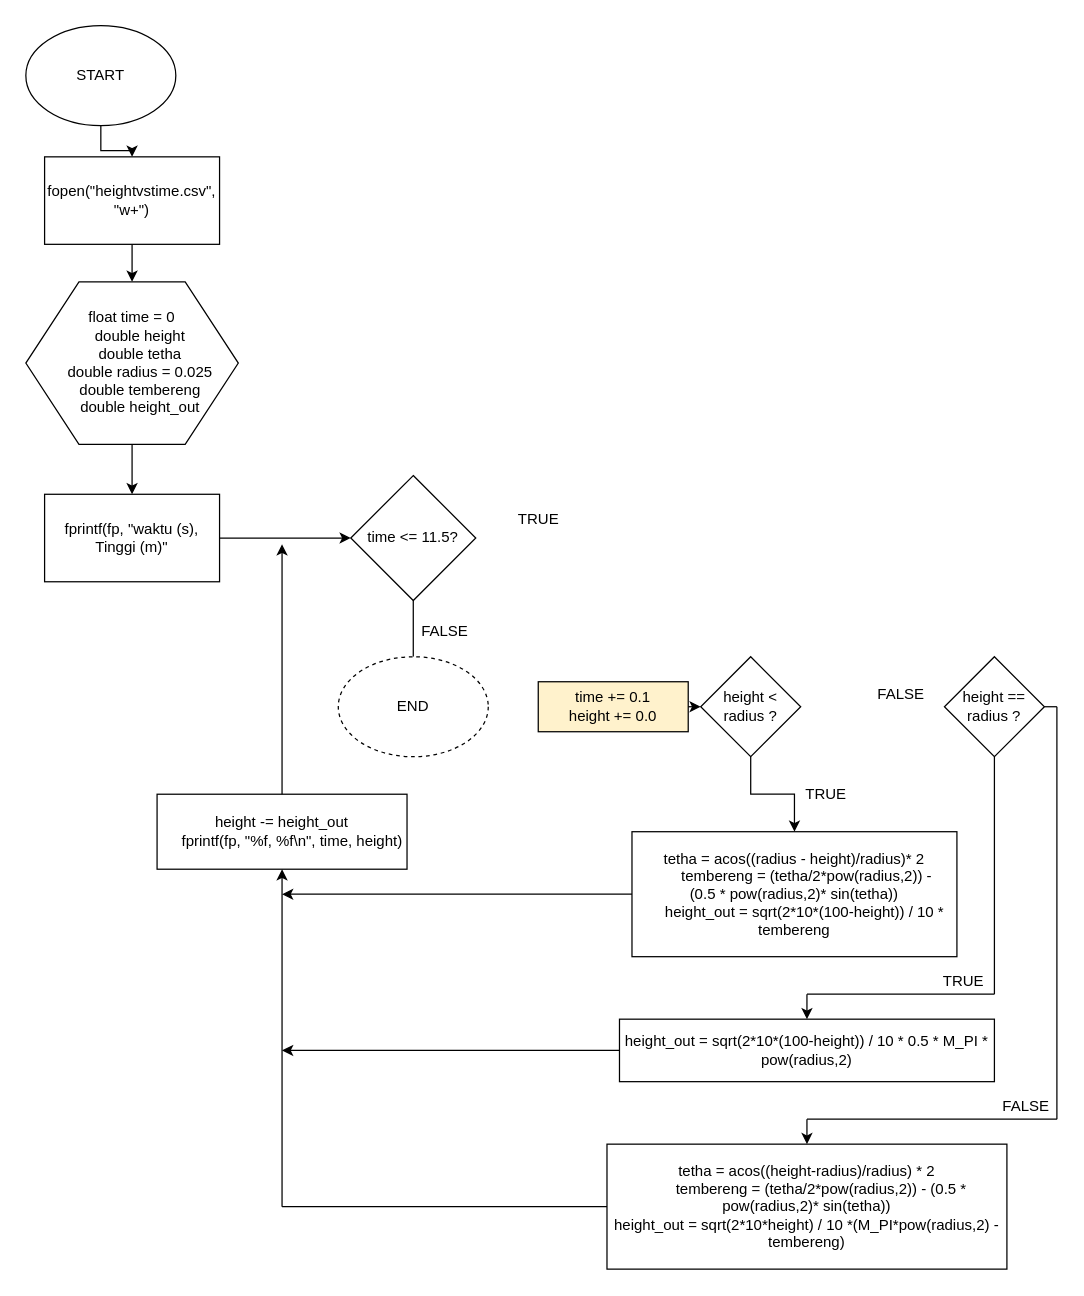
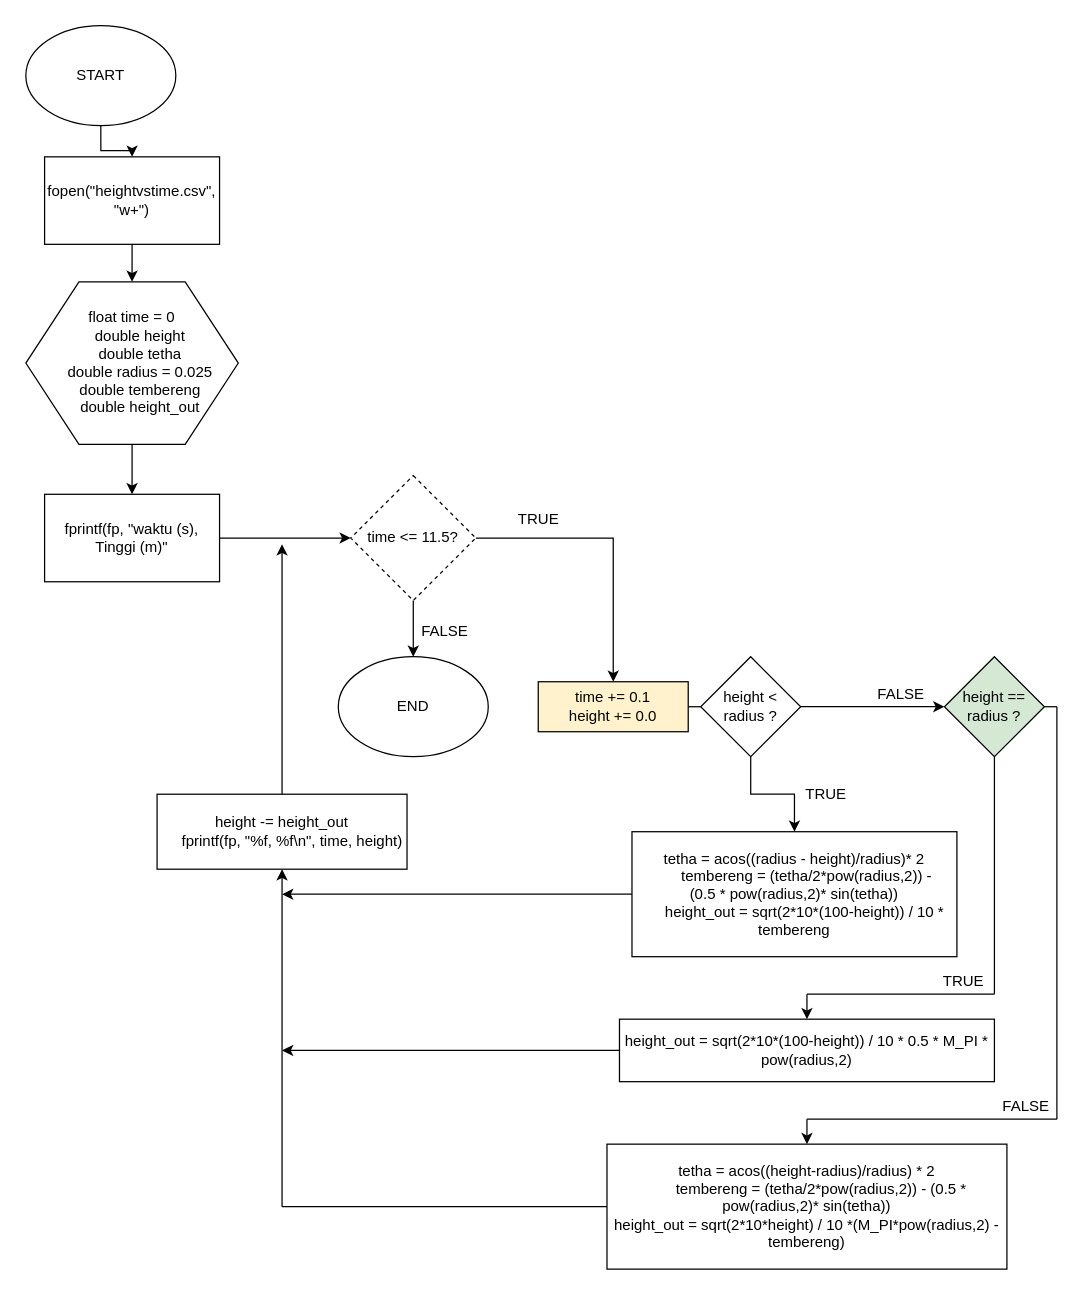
(413, 538) -> (413, 538)
none -> (612, 538)
(413, 651) -> (413, 647)
(413, 707) -> (413, 707)
(690, 707) -> (693, 707)
none -> (868, 707)
(994, 707) -> (994, 707)
